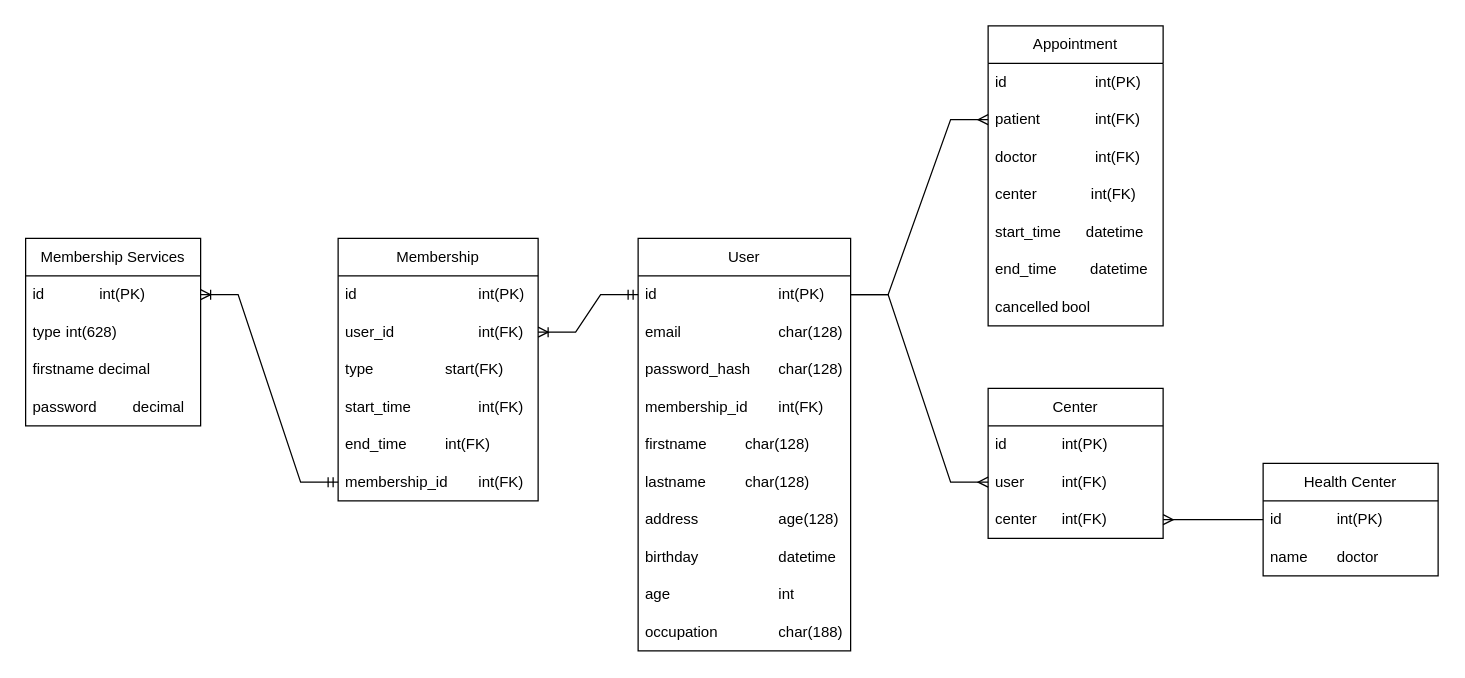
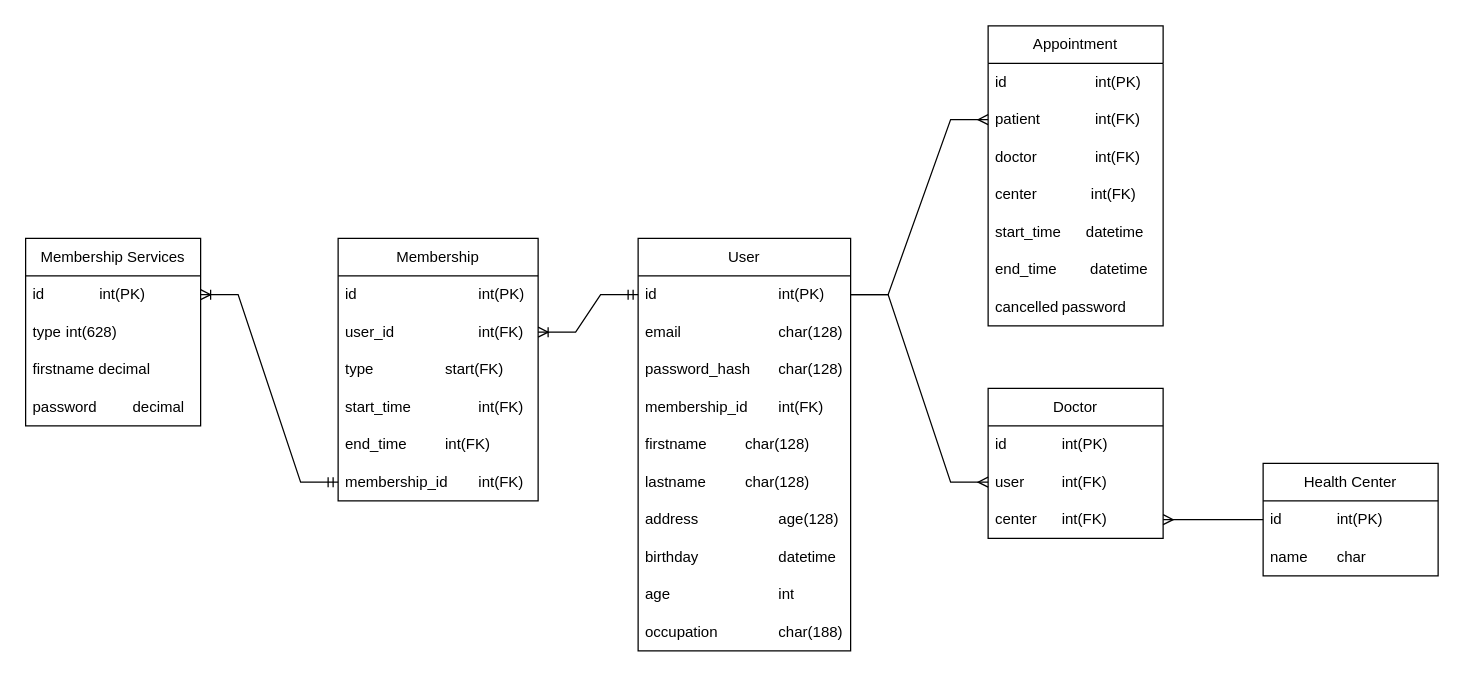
(1049, 307) -> (1067, 307)
(1076, 407) -> (1076, 407)
(1317, 557) -> (1308, 557)
